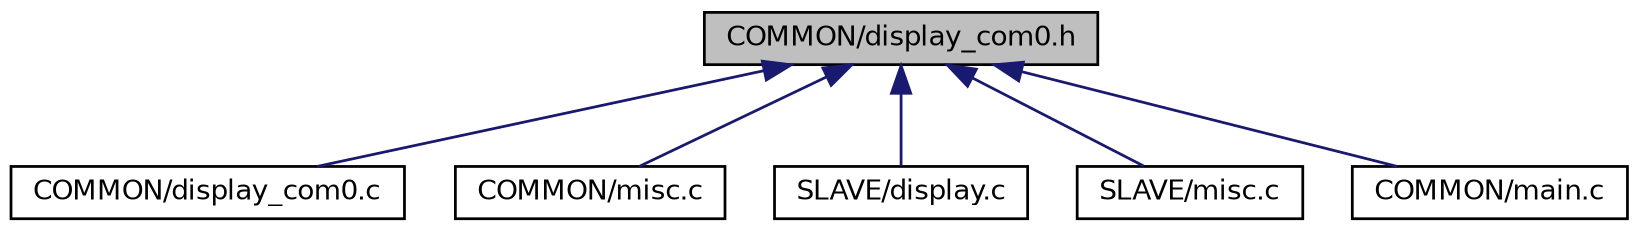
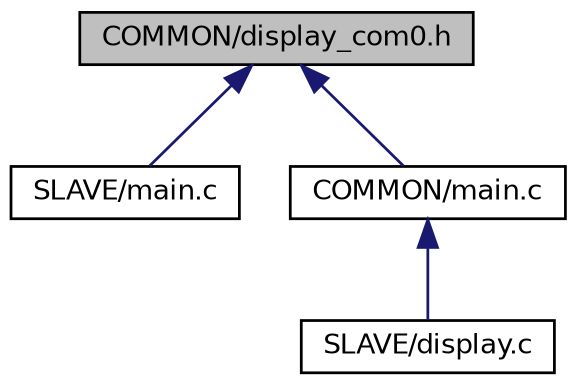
(901, 130) -> (428, 284)
(208, 193) -> none
(590, 193) -> none
(1190, 193) -> (125, 193)
